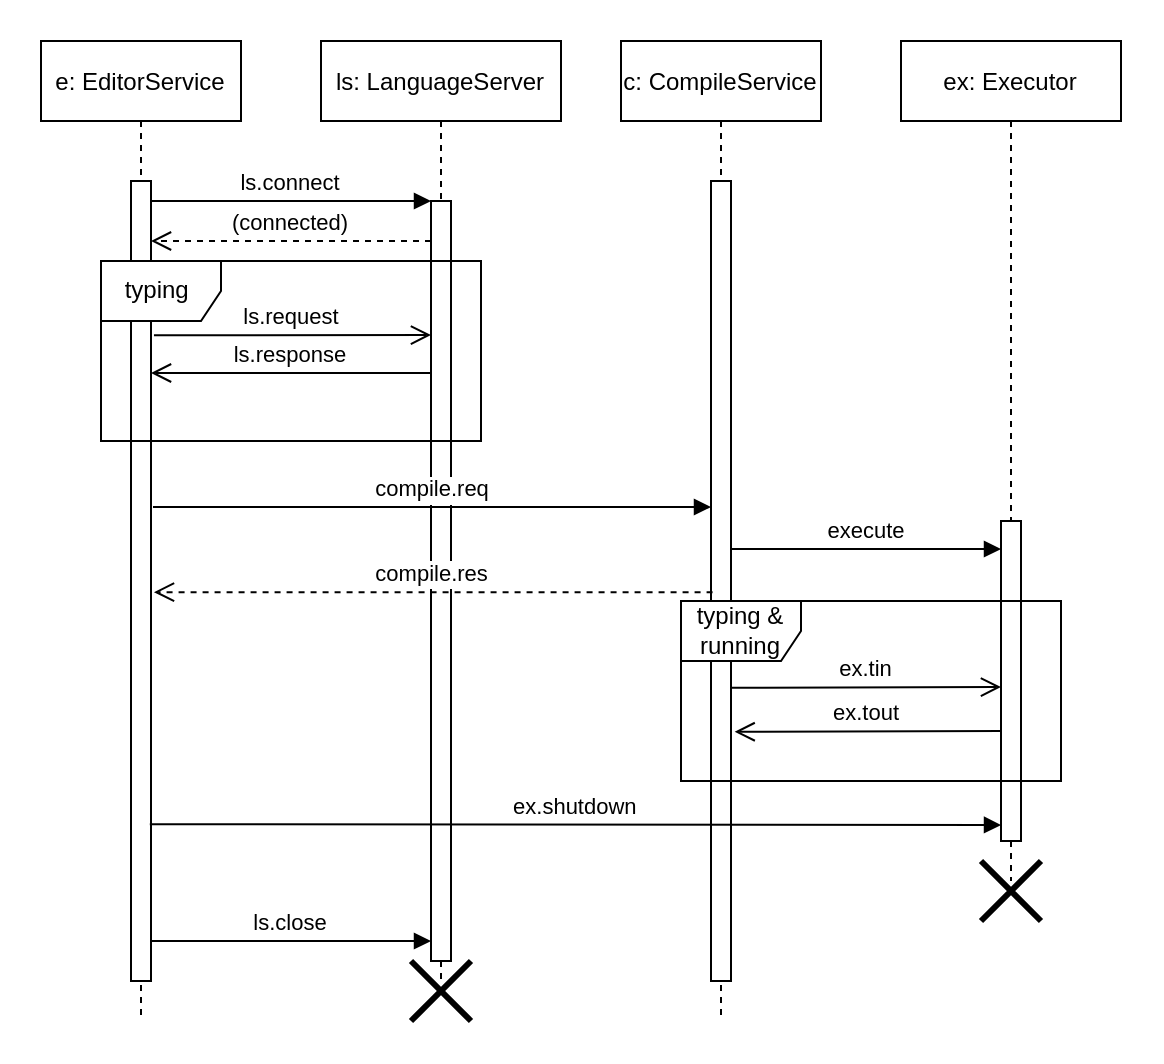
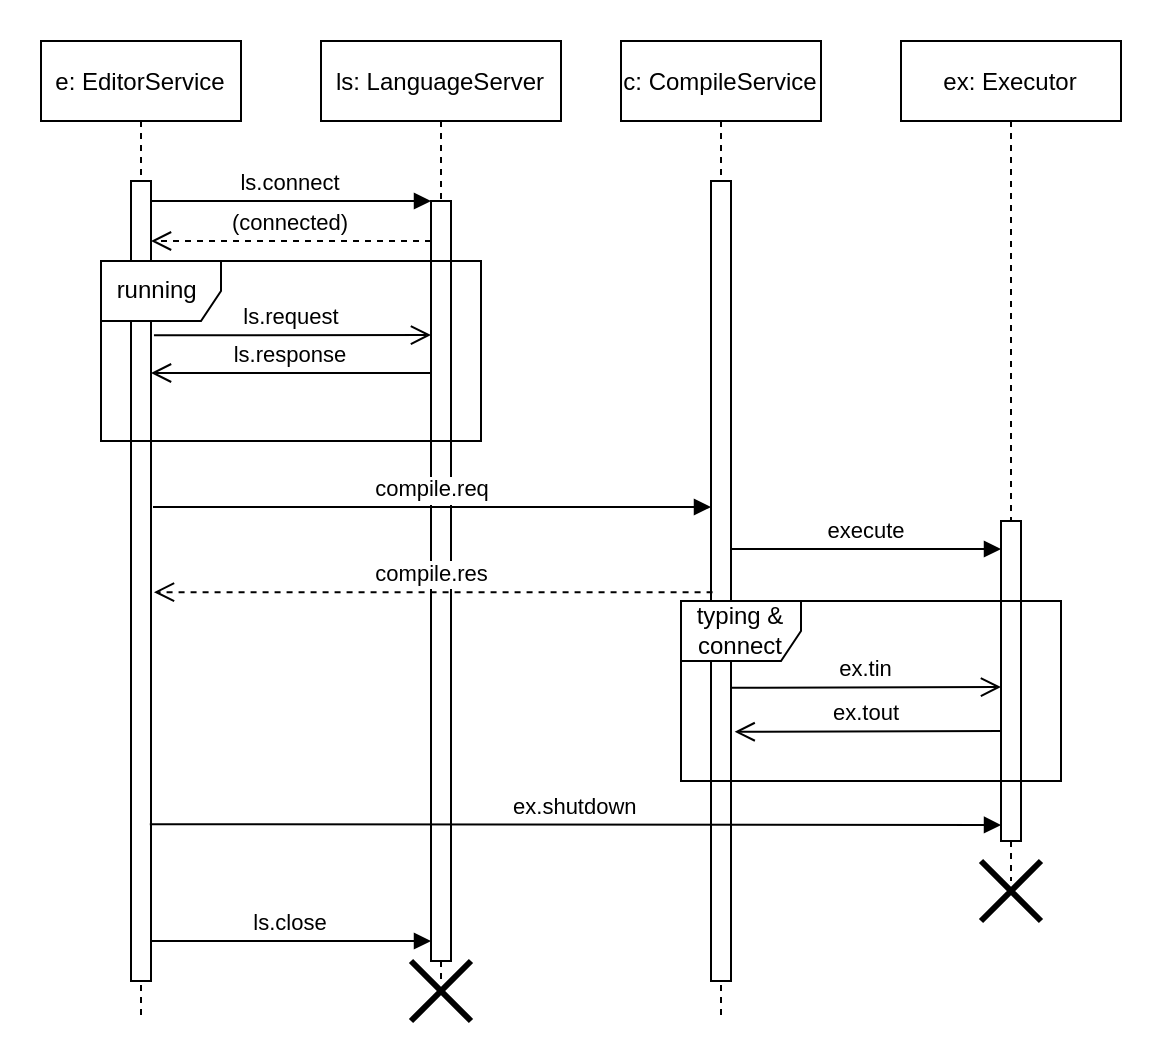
(161, 291) -> (161, 291)
(741, 631) -> (741, 631)
